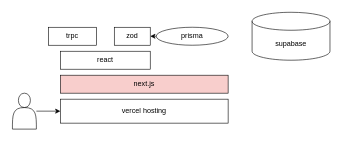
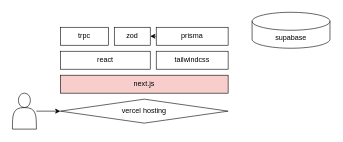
(72, 36) -> (84, 36)
(192, 36) -> (192, 36)
(291, 36) -> (291, 30)
none -> (192, 60)
(144, 111) -> (144, 111)
